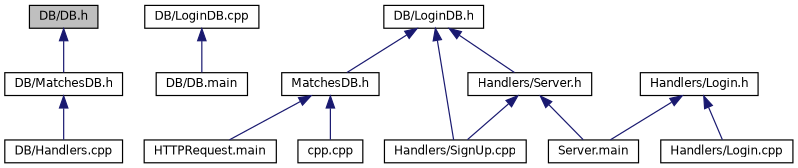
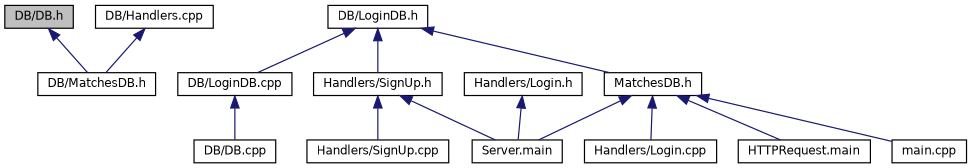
(202, 84) -> (235, 151)
(530, 84) -> (378, 84)
(446, 90) -> (301, 53)
none -> (580, 120)
(715, 123) -> (652, 124)
(64, 124) -> (121, 55)
(330, 151) -> (929, 151)
